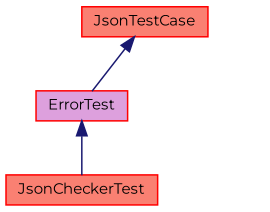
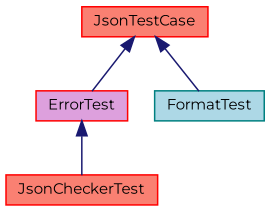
none -> (209, 106)
